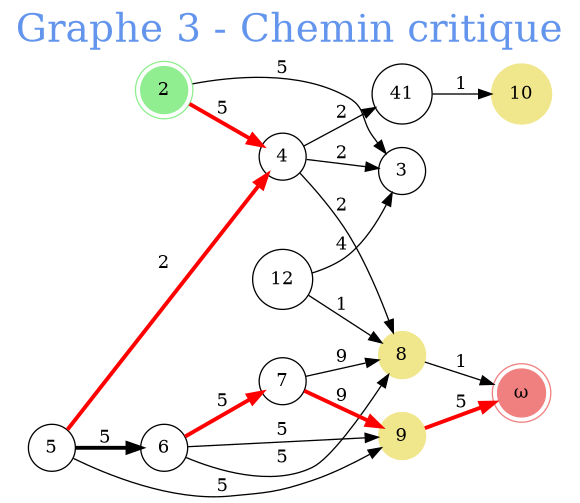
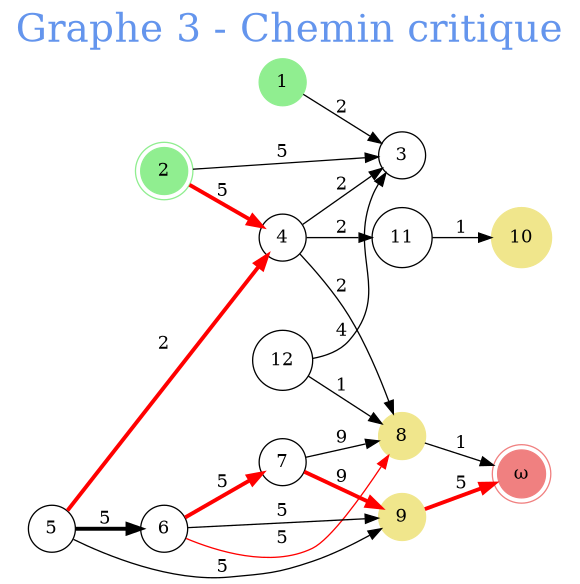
none -> (283, 82)
(402, 94) -> (402, 238)
(302, 471) -> (302, 552)
